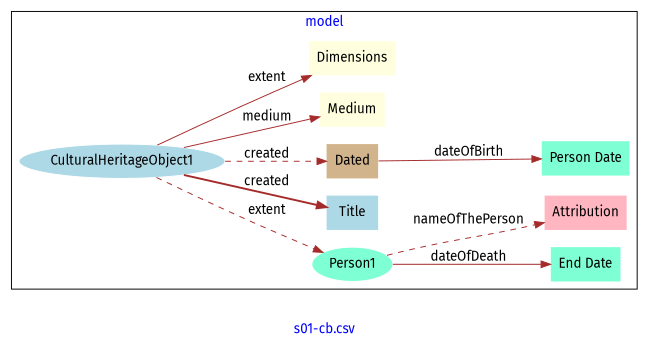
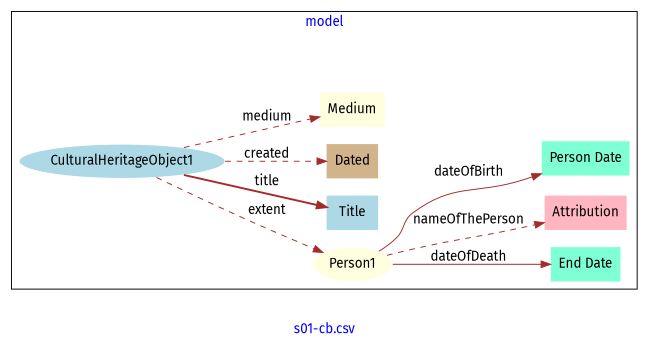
(352, 58) -> none
(247, 133) -> (247, 133)
(455, 160) -> (445, 196)
(267, 182) -> (267, 182)
(352, 264) -> (352, 264)
